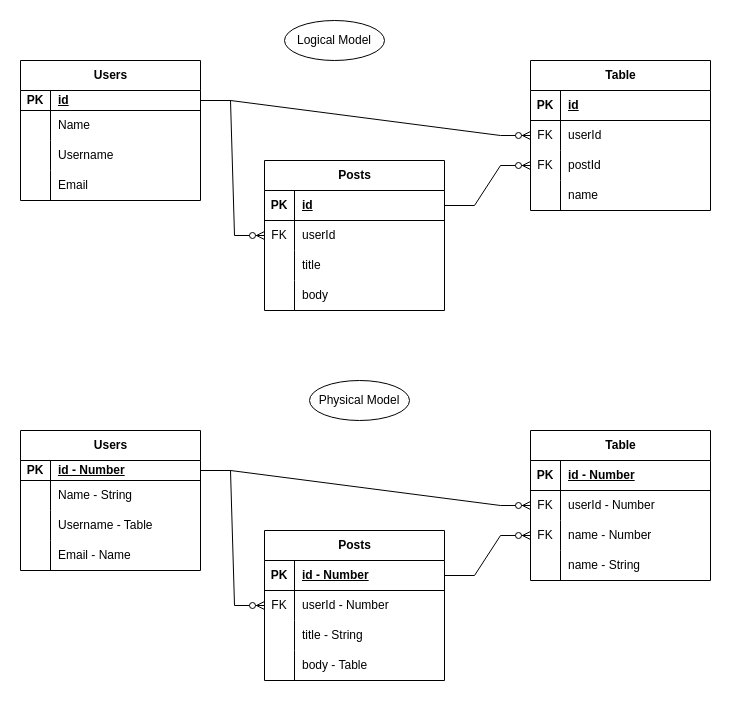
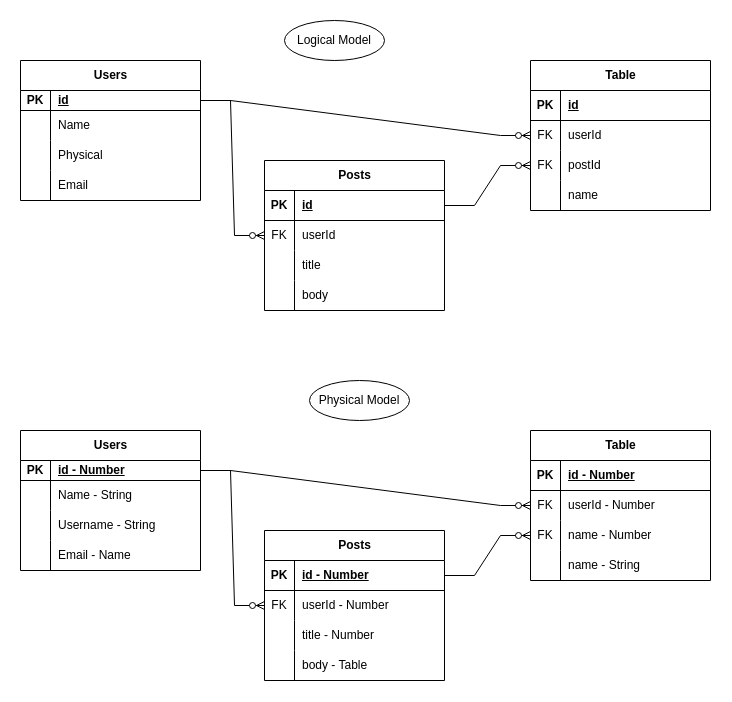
(85, 156) -> (82, 156)
(108, 526) -> (111, 526)
(342, 636) -> (343, 636)
